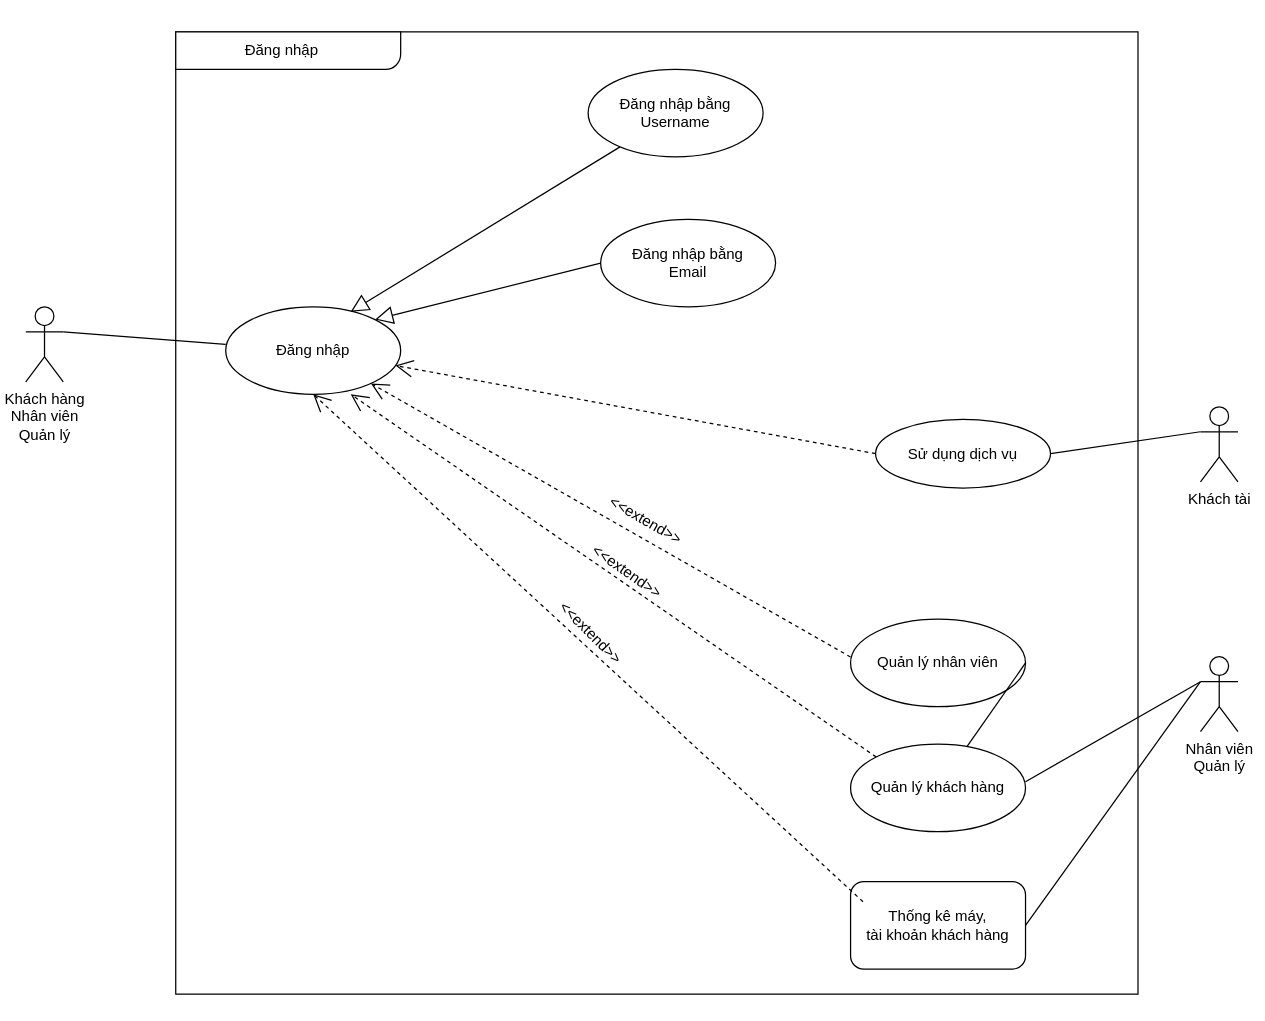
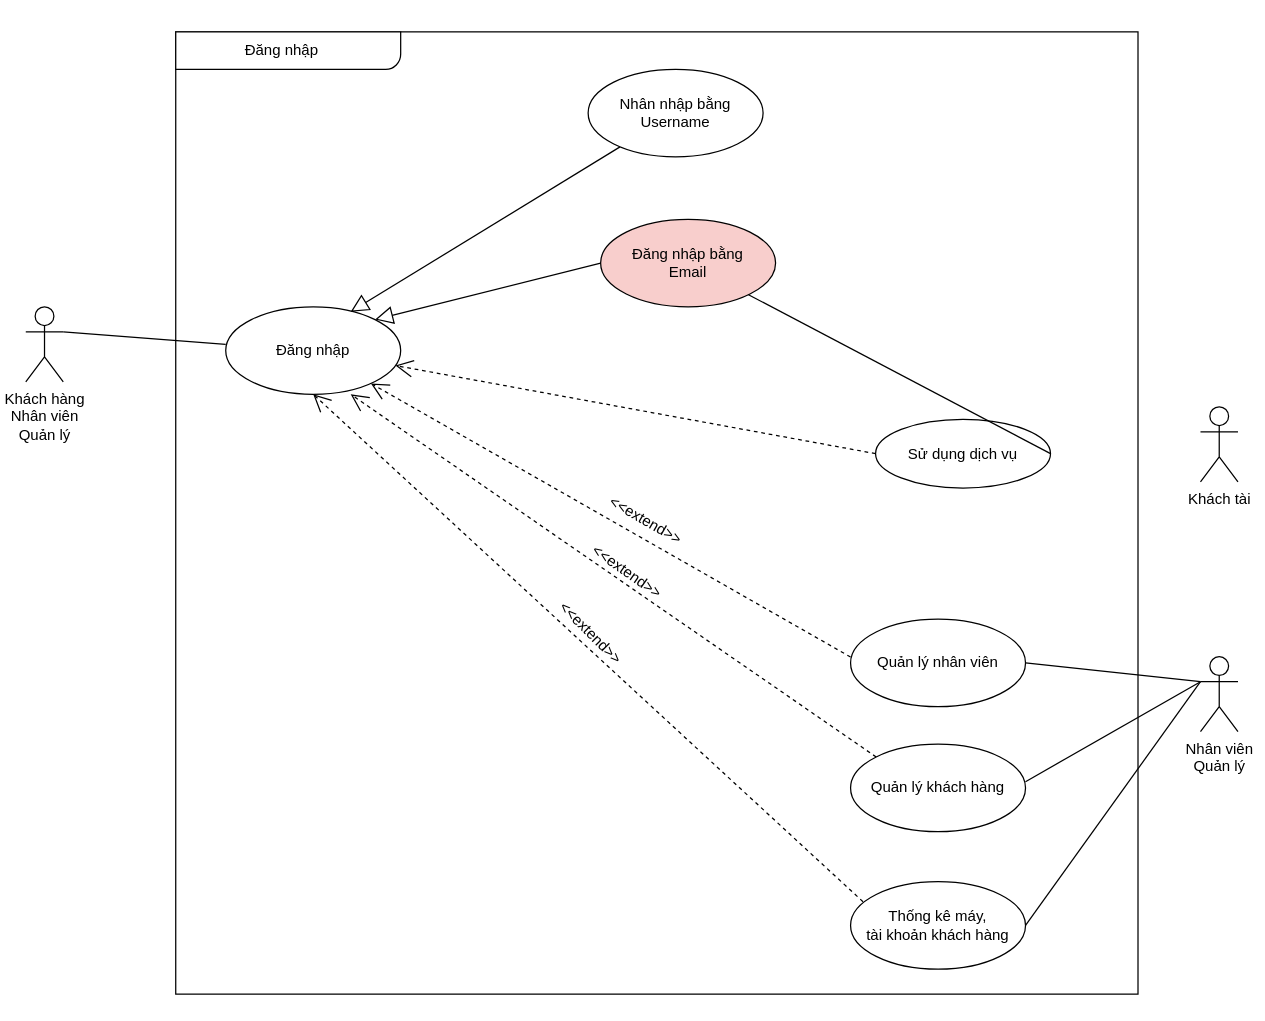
(676, 113) -> (676, 113)
(688, 263) -> (688, 263)
(1124, 443) -> (900, 375)
(996, 705) -> (1111, 672)
(938, 926) -> (938, 926)
